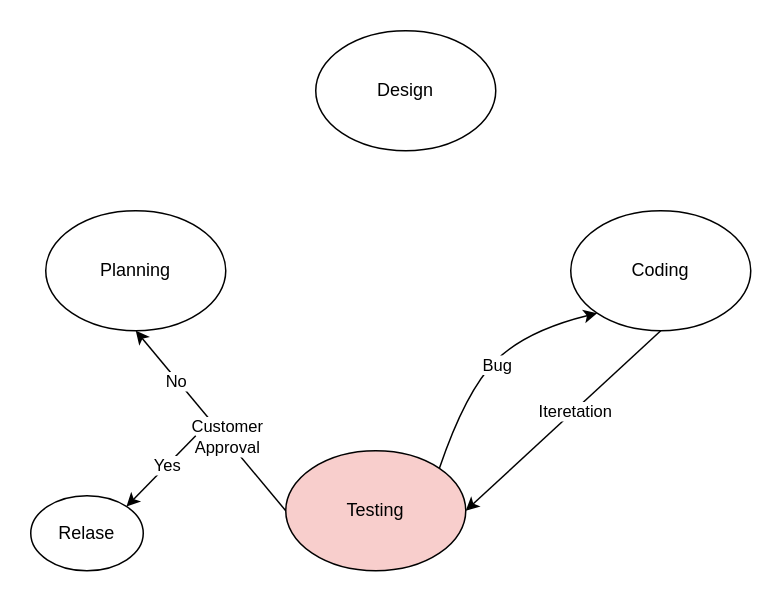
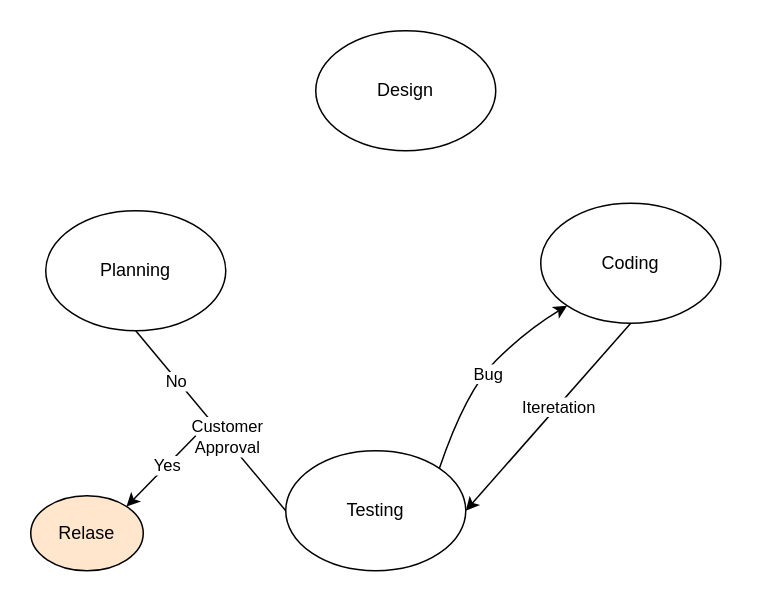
(661, 271) -> (631, 263)
(143, 339) -> (140, 335)
(376, 511) -> (376, 511)
(87, 533) -> (87, 533)
